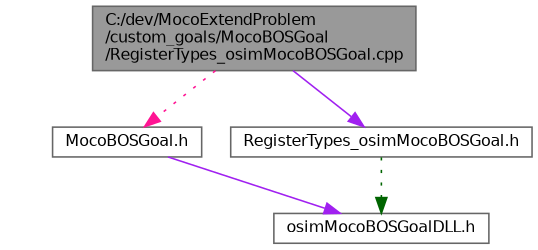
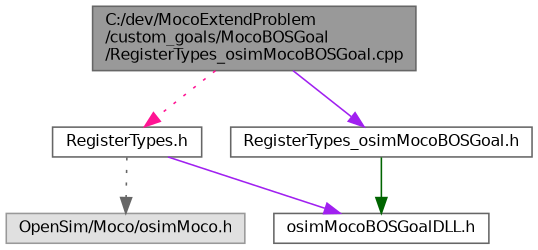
(127, 142) -> (127, 142)
(381, 177) -> (381, 177)
none -> (126, 228)
